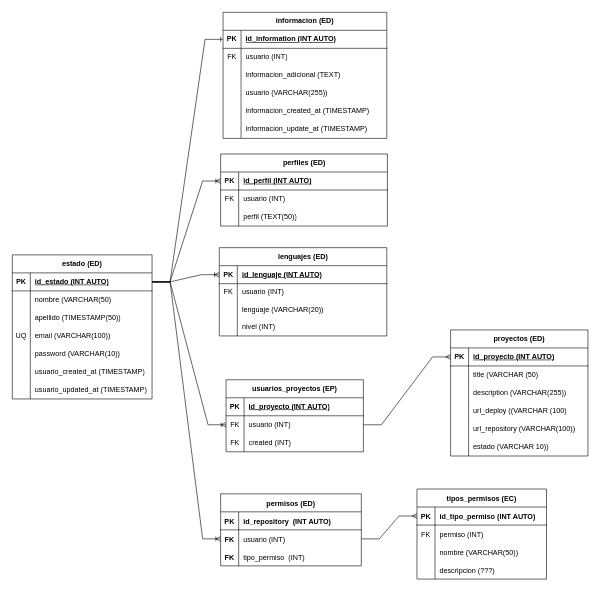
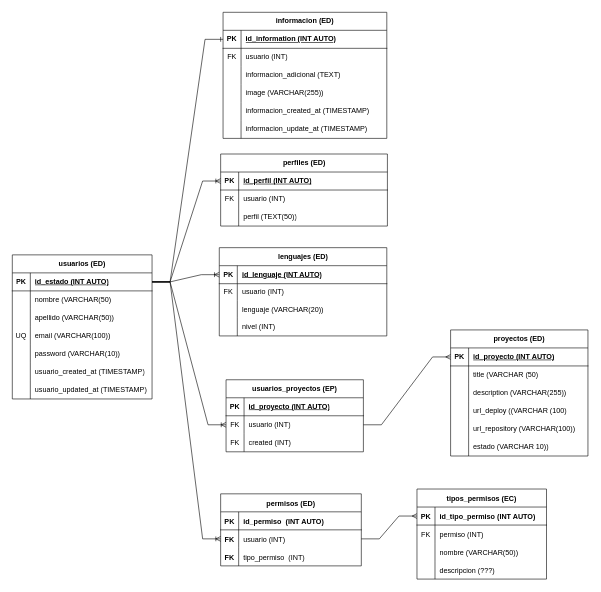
(288, 93) -> (284, 93)
(82, 264) -> (82, 264)
(80, 318) -> (76, 318)
(290, 521) -> (284, 521)
